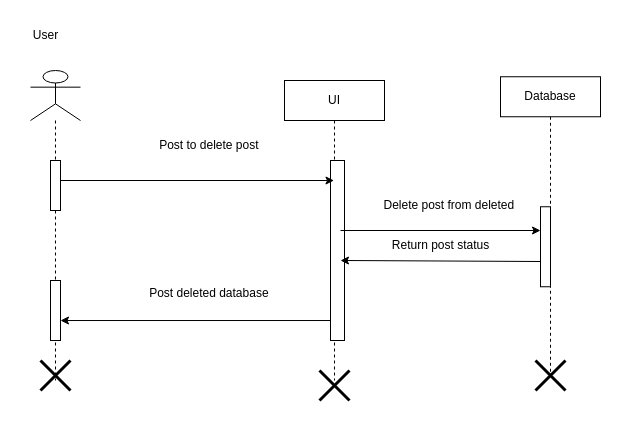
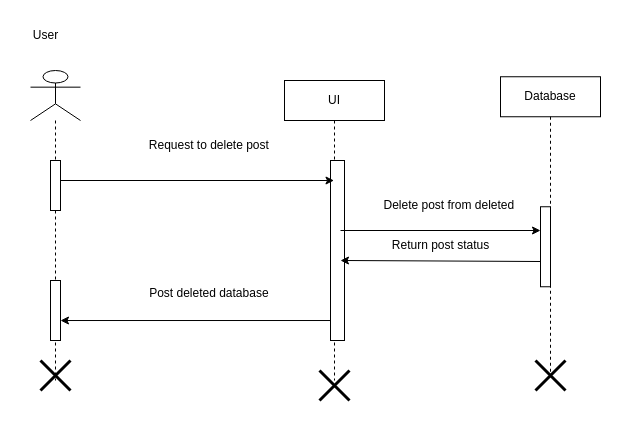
(211, 146) -> (211, 146)
